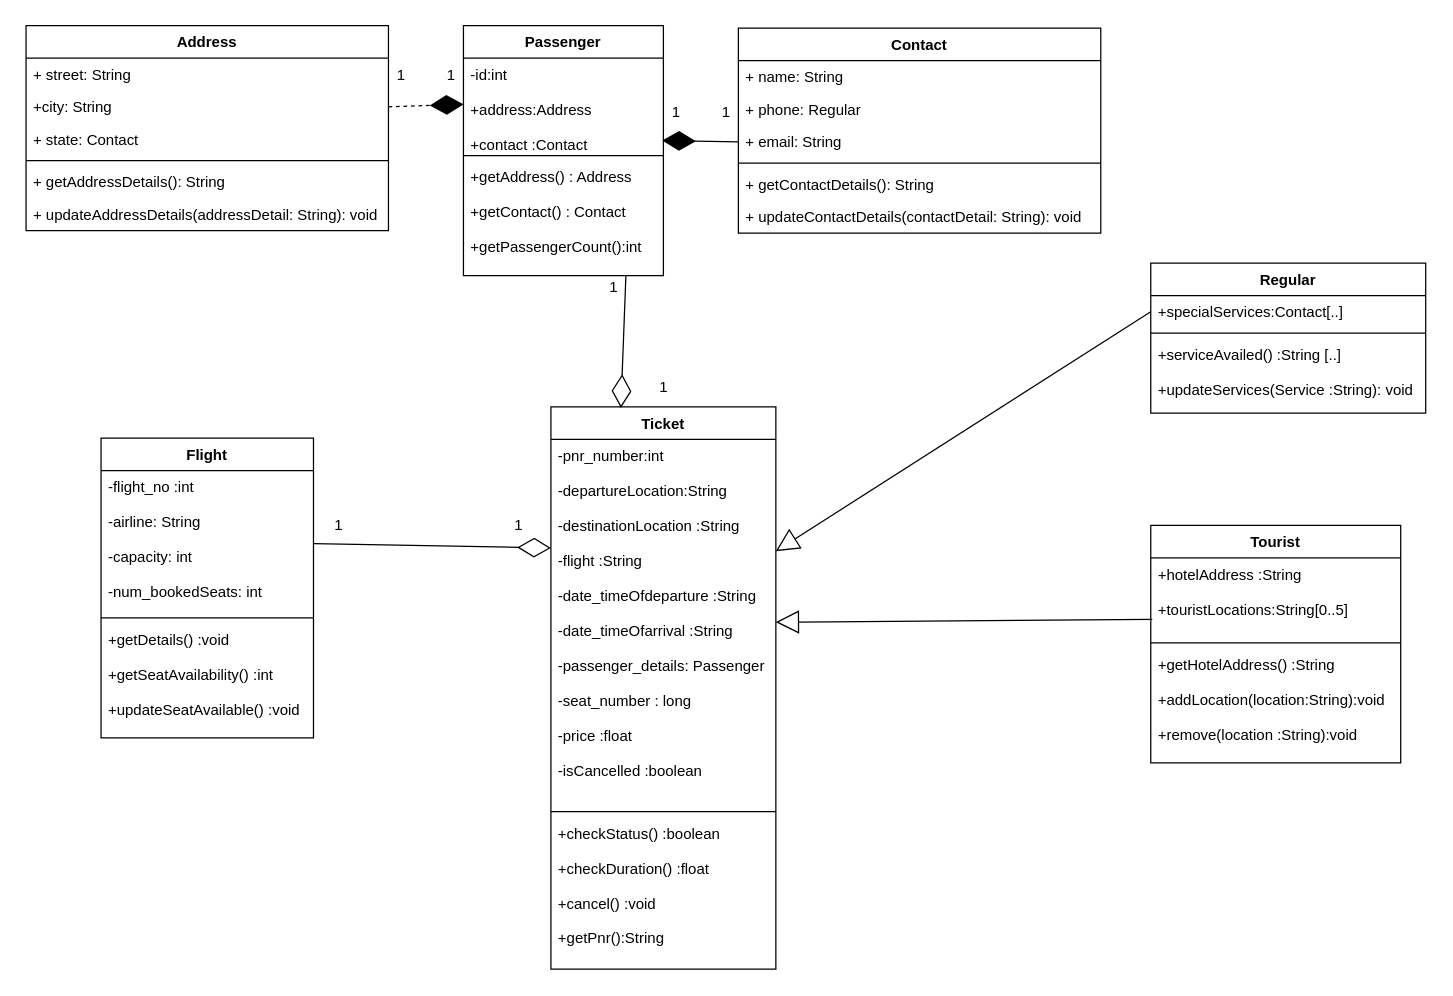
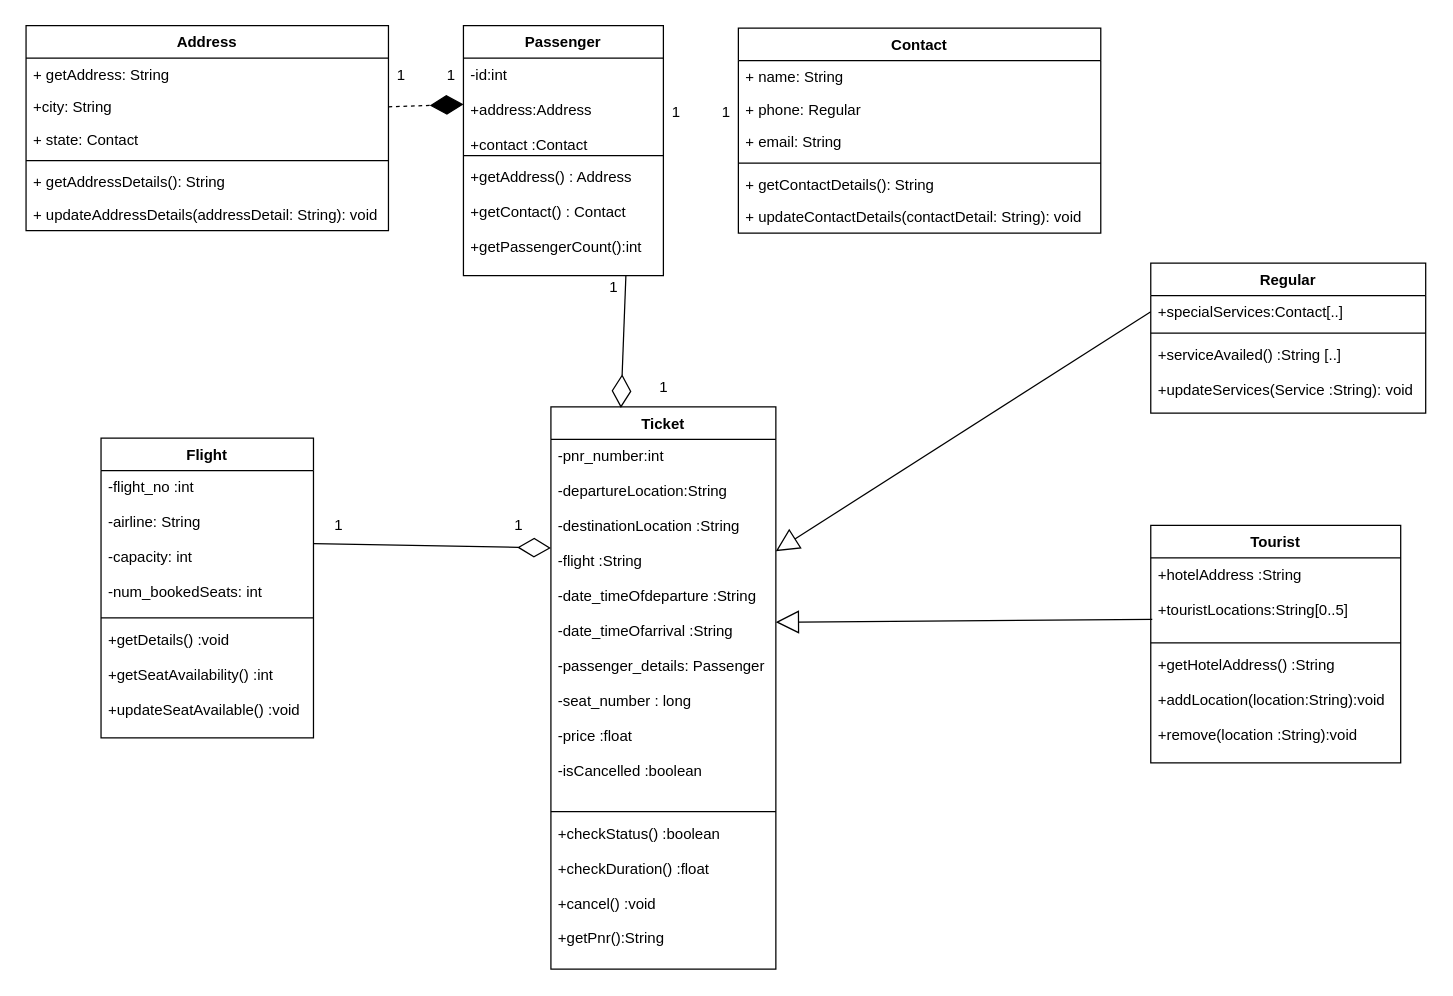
(92, 75) -> (109, 75)
(716, 142) -> none
